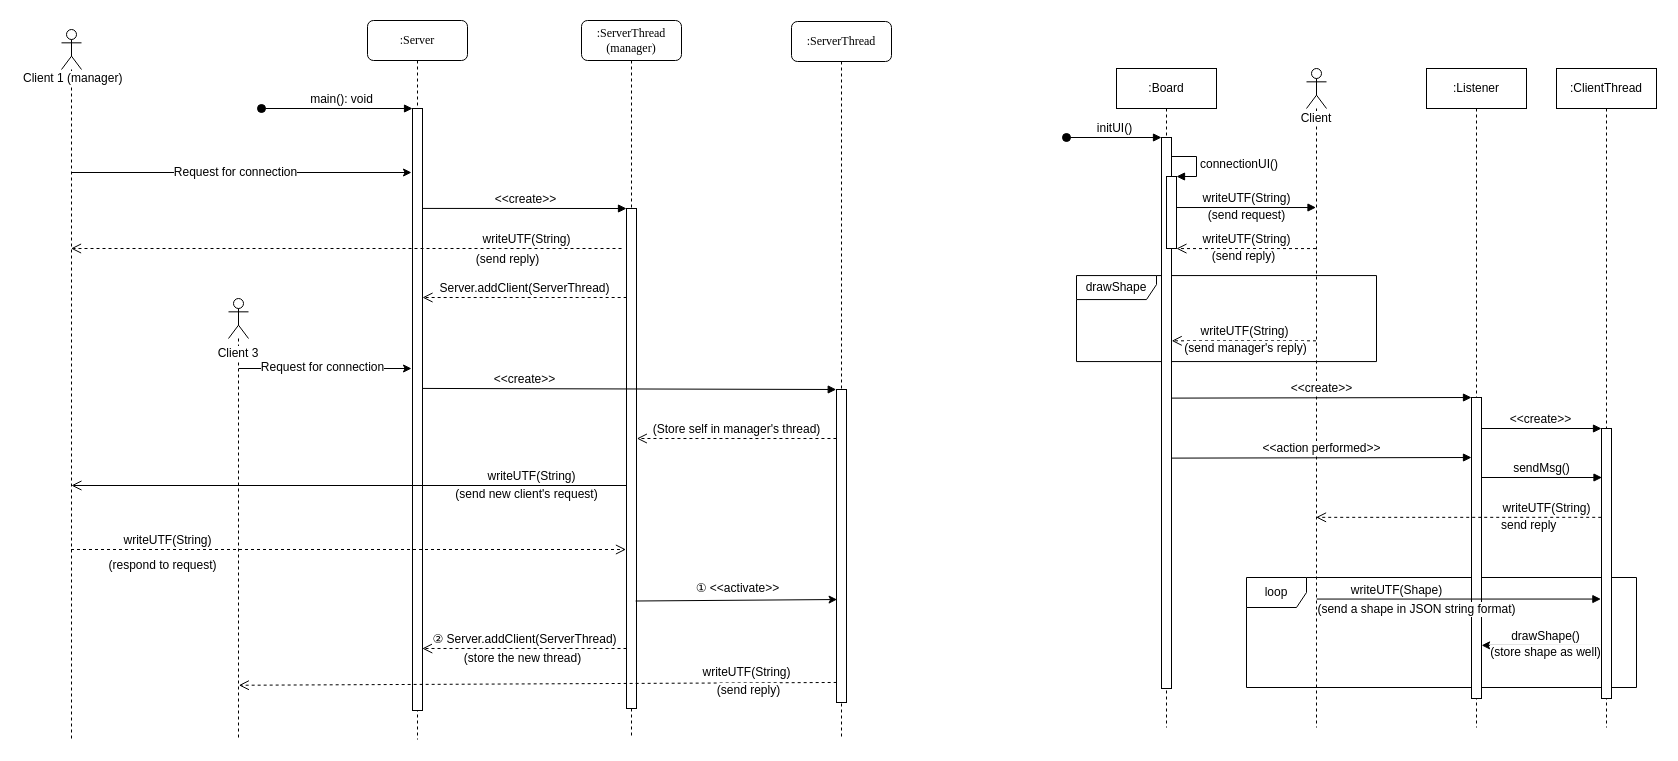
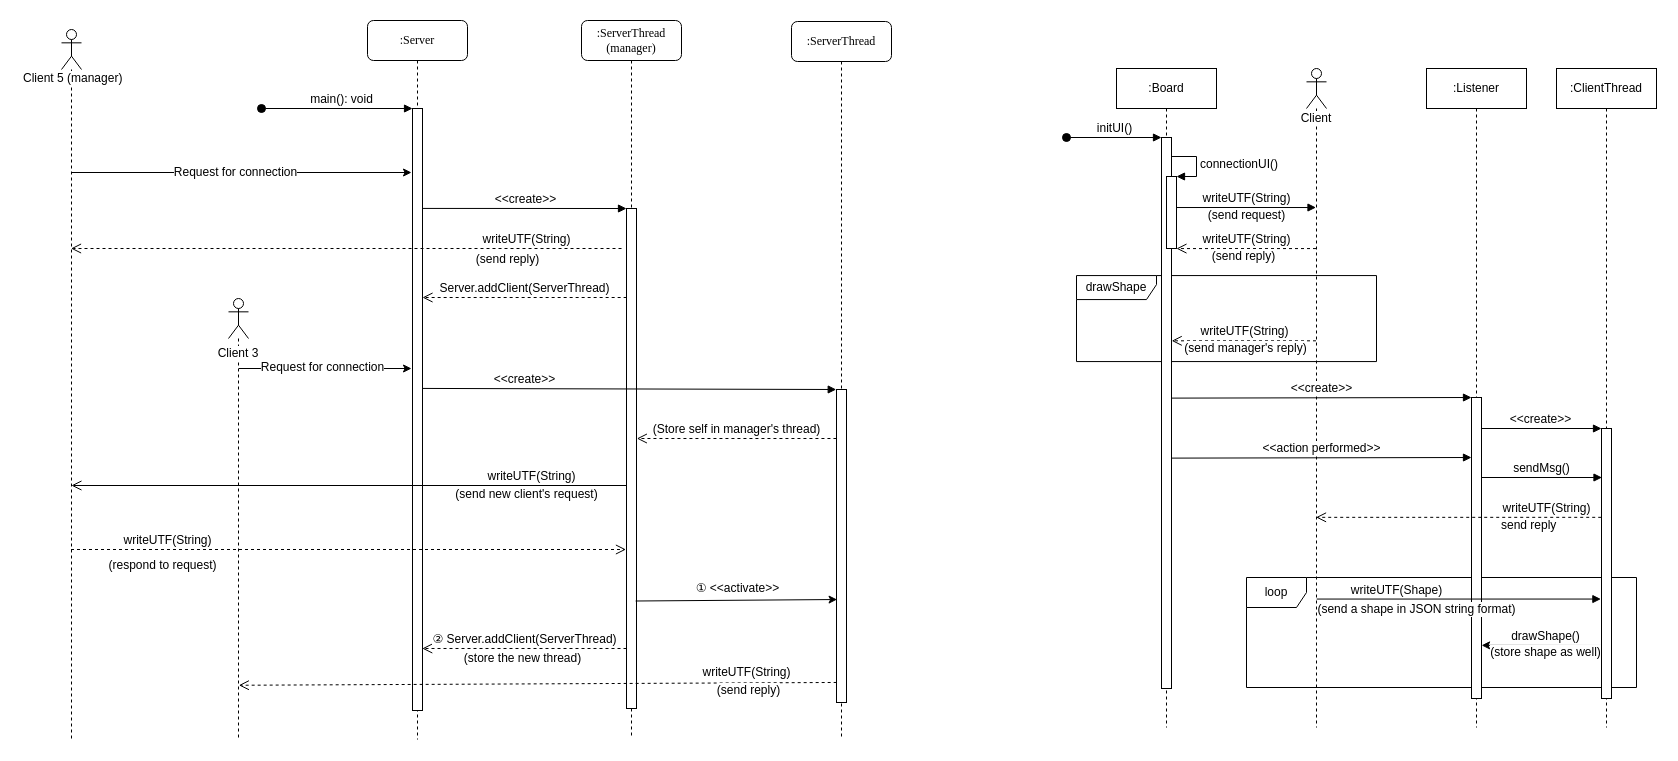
(78, 79) -> (78, 79)
